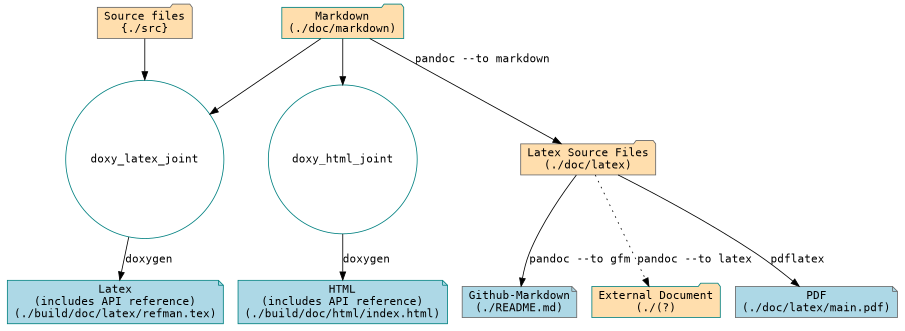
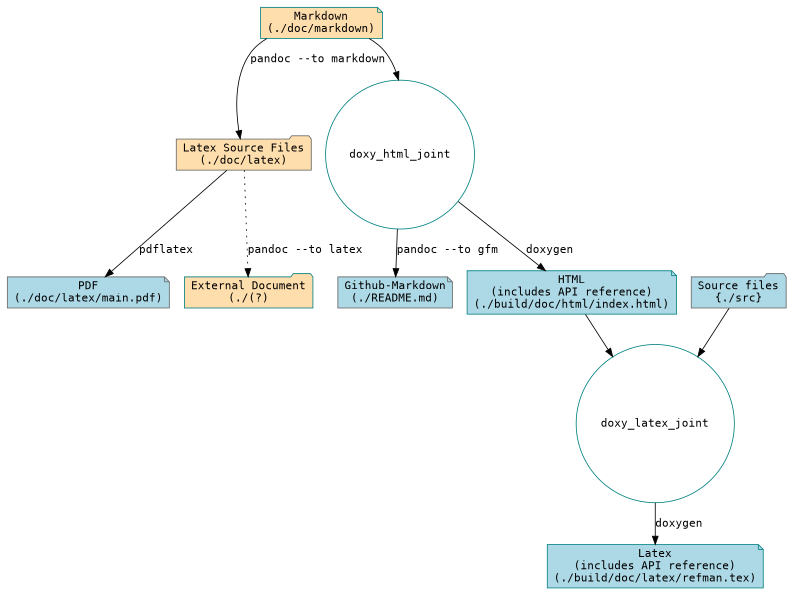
(145, 23) -> (739, 292)
(343, 23) -> (321, 23)
(269, 74) -> (597, 332)
(544, 224) -> (397, 249)
